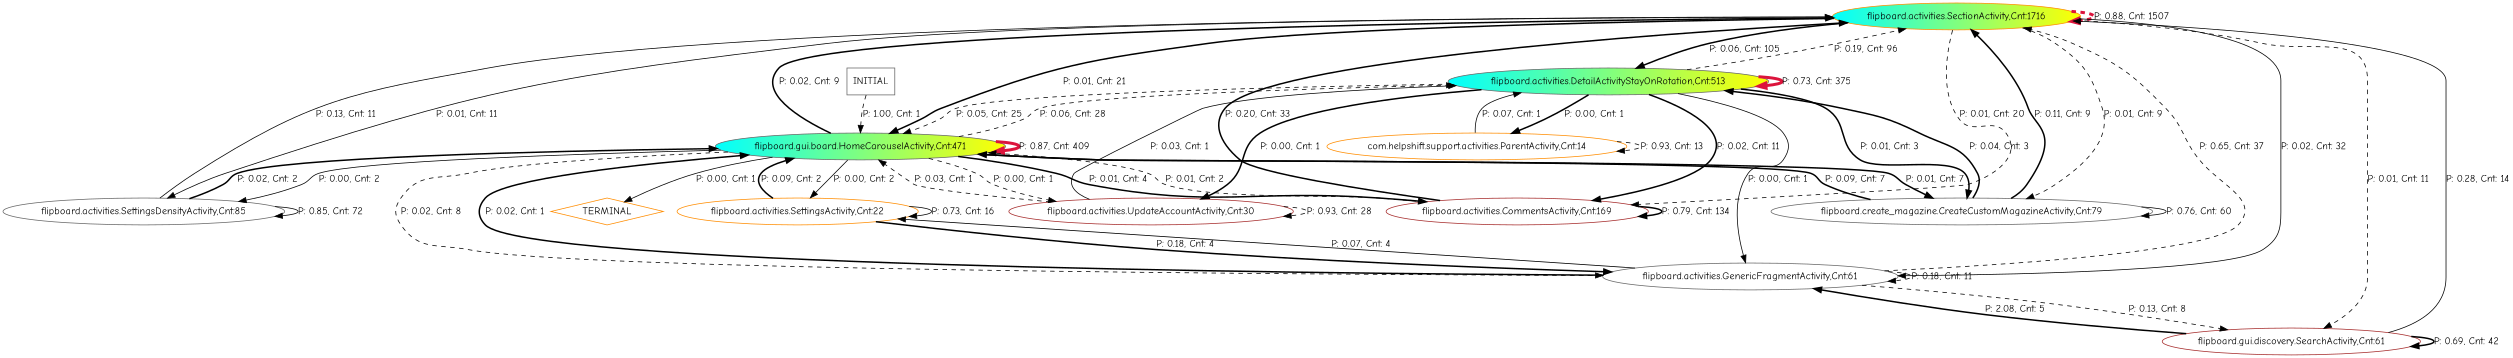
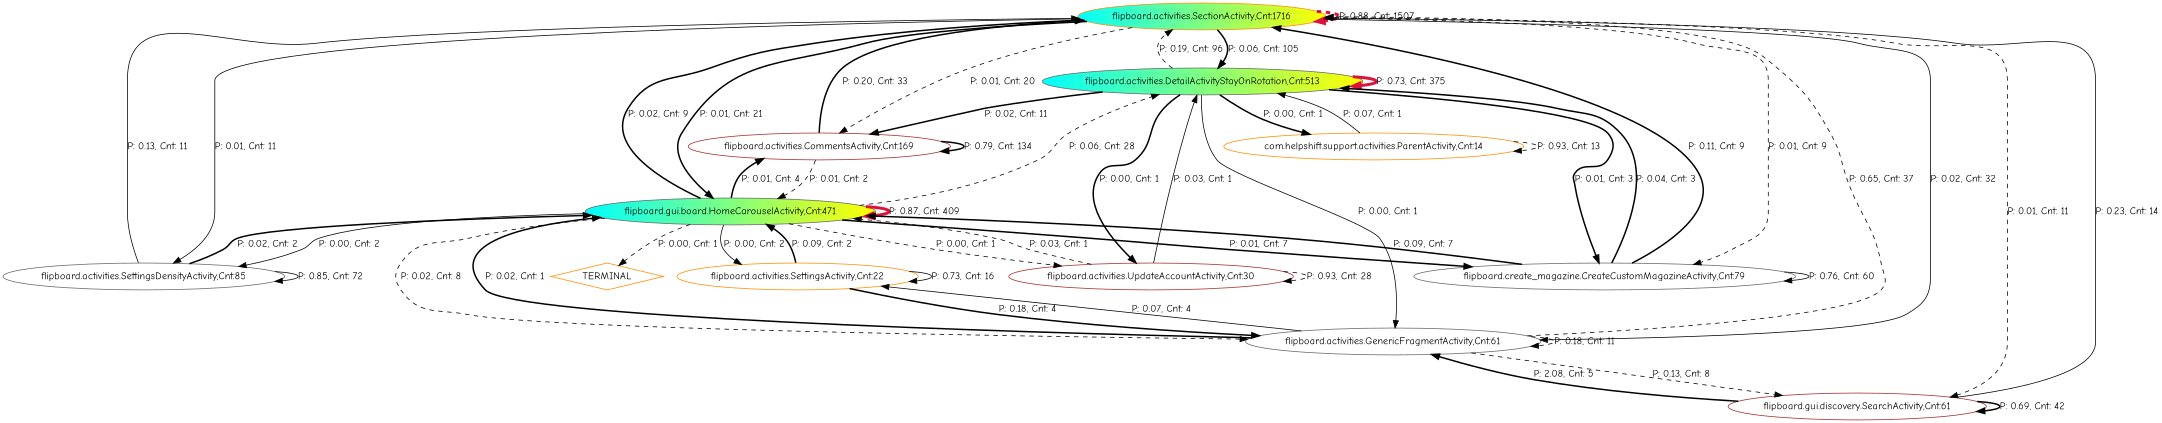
(871, 81) -> none
(1137, 93) -> none
(700, 172) -> (656, 240)
(2478, 179) -> (2127, 211)
